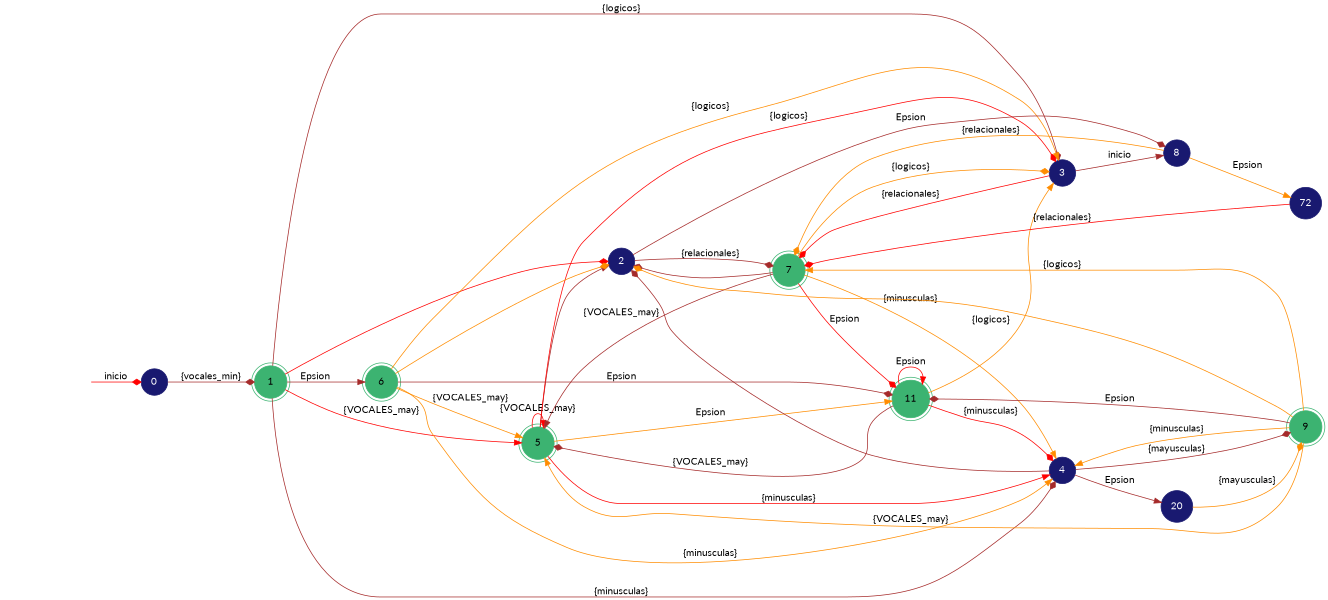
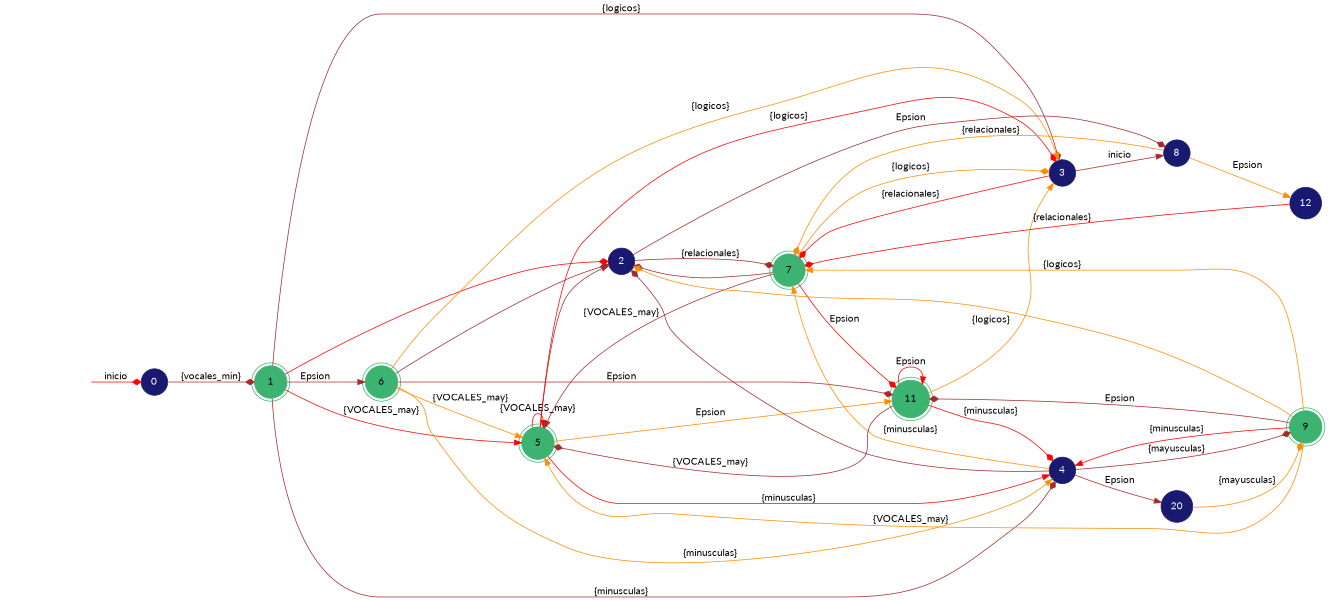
(1306, 203) -> (1306, 203)
(495, 315) -> (495, 315)
(945, 342) -> (880, 438)
(1184, 437) -> (1184, 437)
